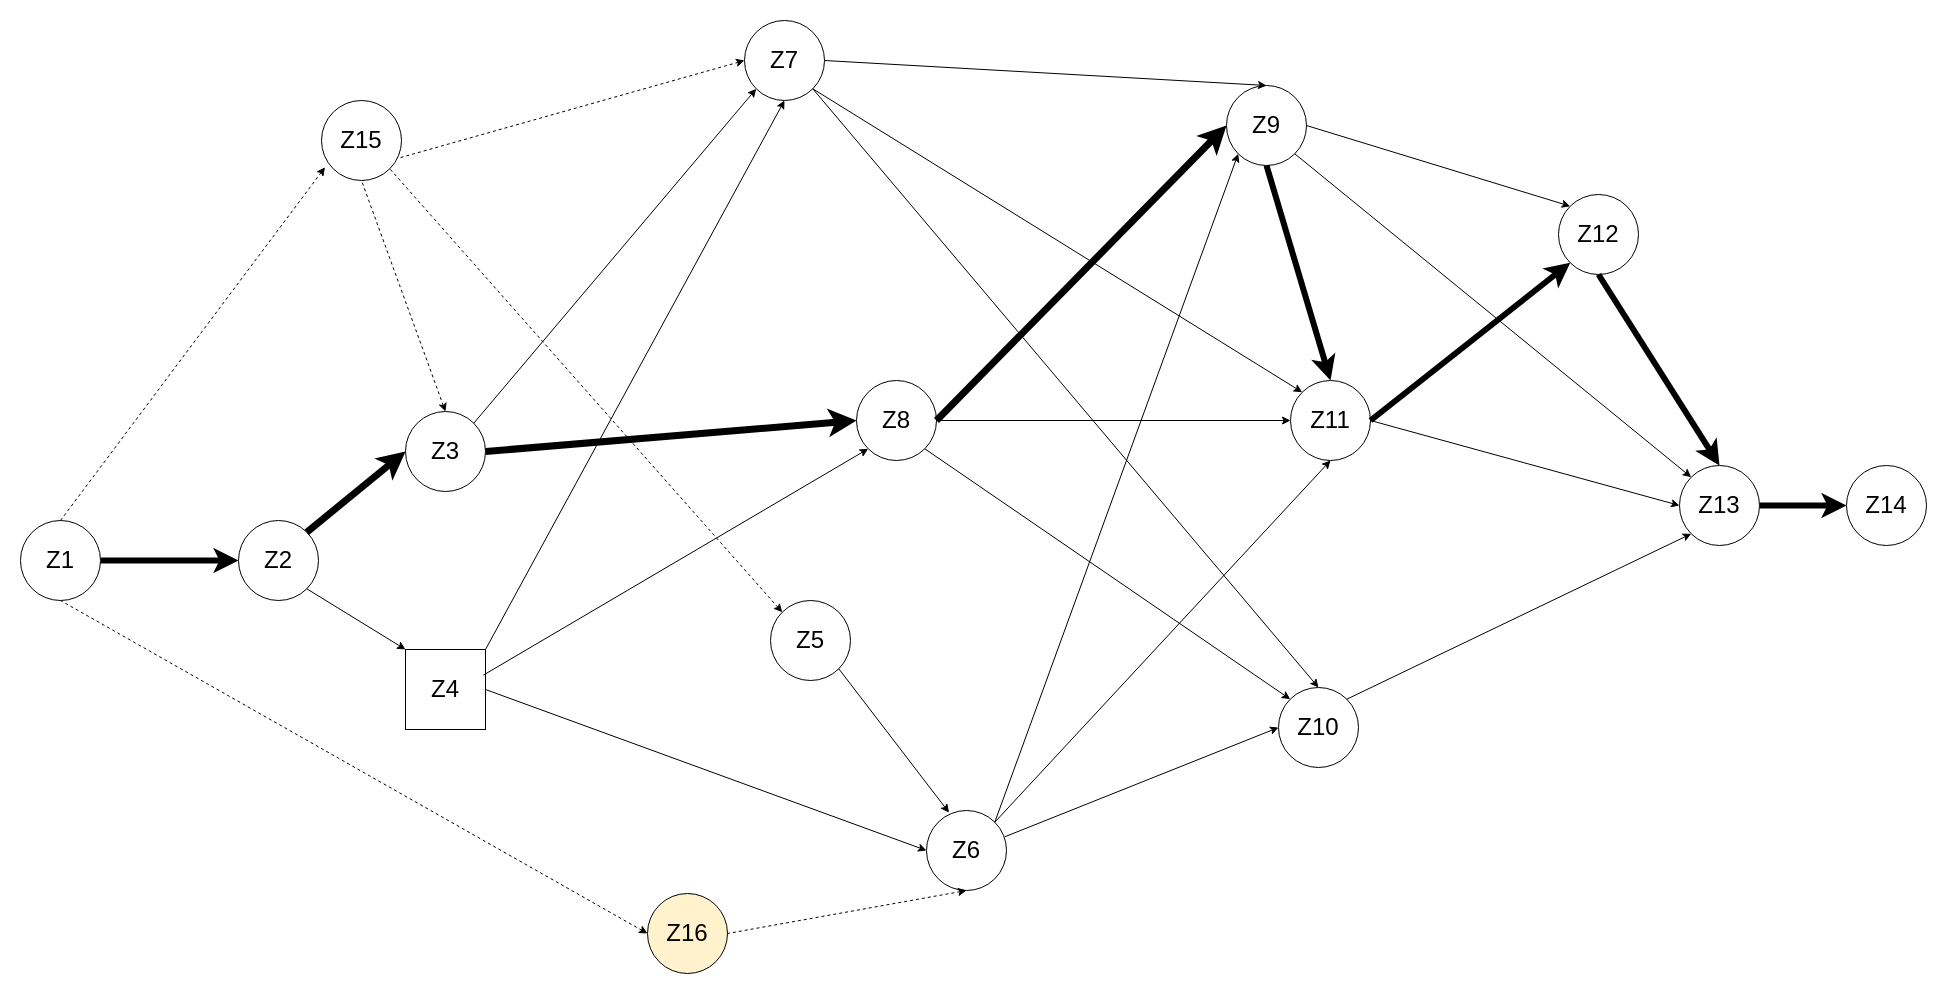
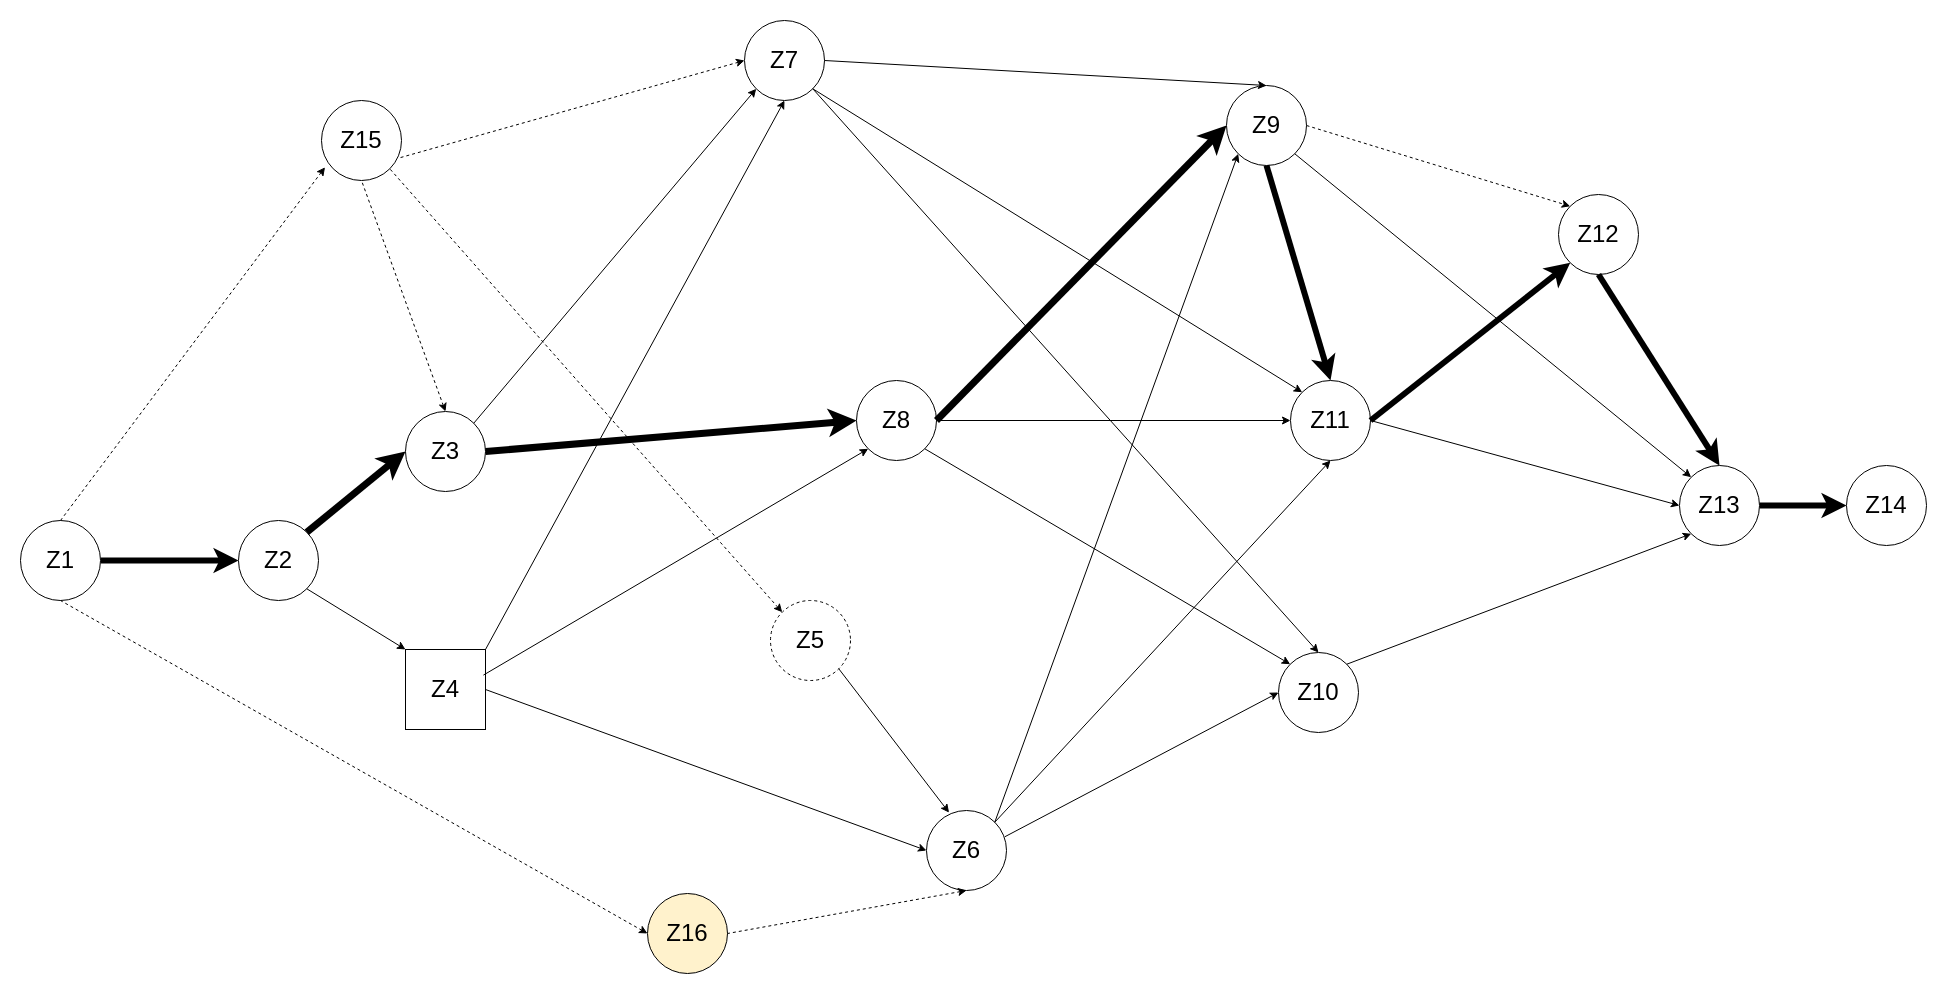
(1436, 165) -> (1436, 165)
(811, 641) -> (811, 641)
(1319, 728) -> (1319, 693)
